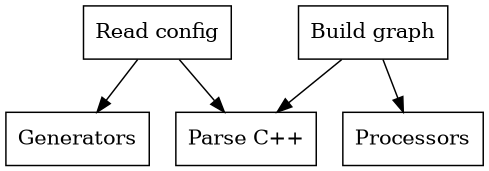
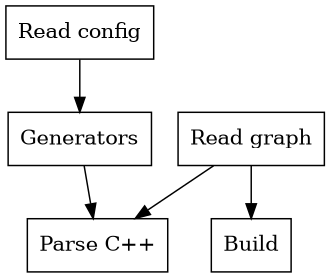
(373, 33) -> (251, 139)
(197, 80) -> (87, 185)
(413, 139) -> (251, 245)
